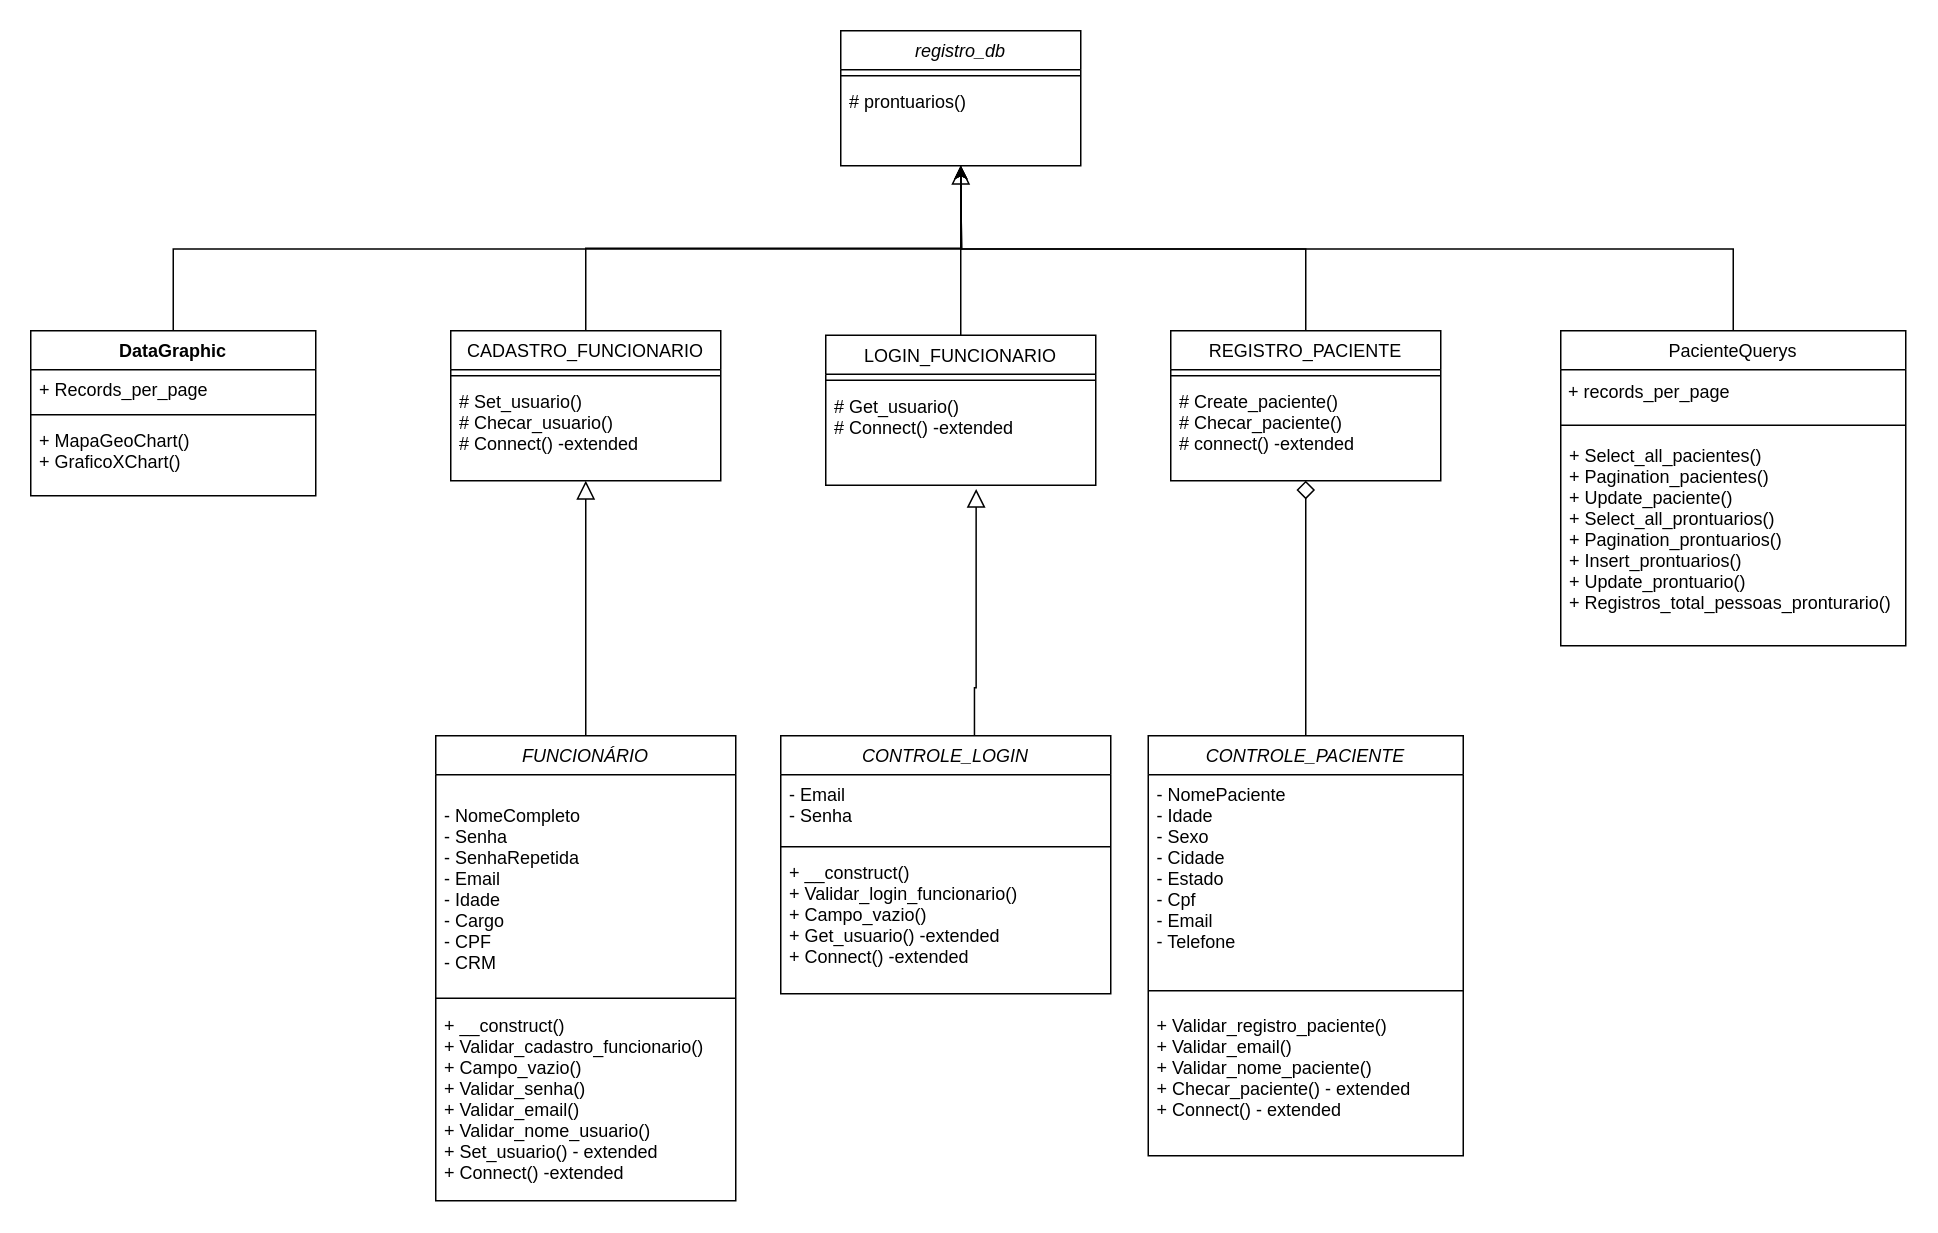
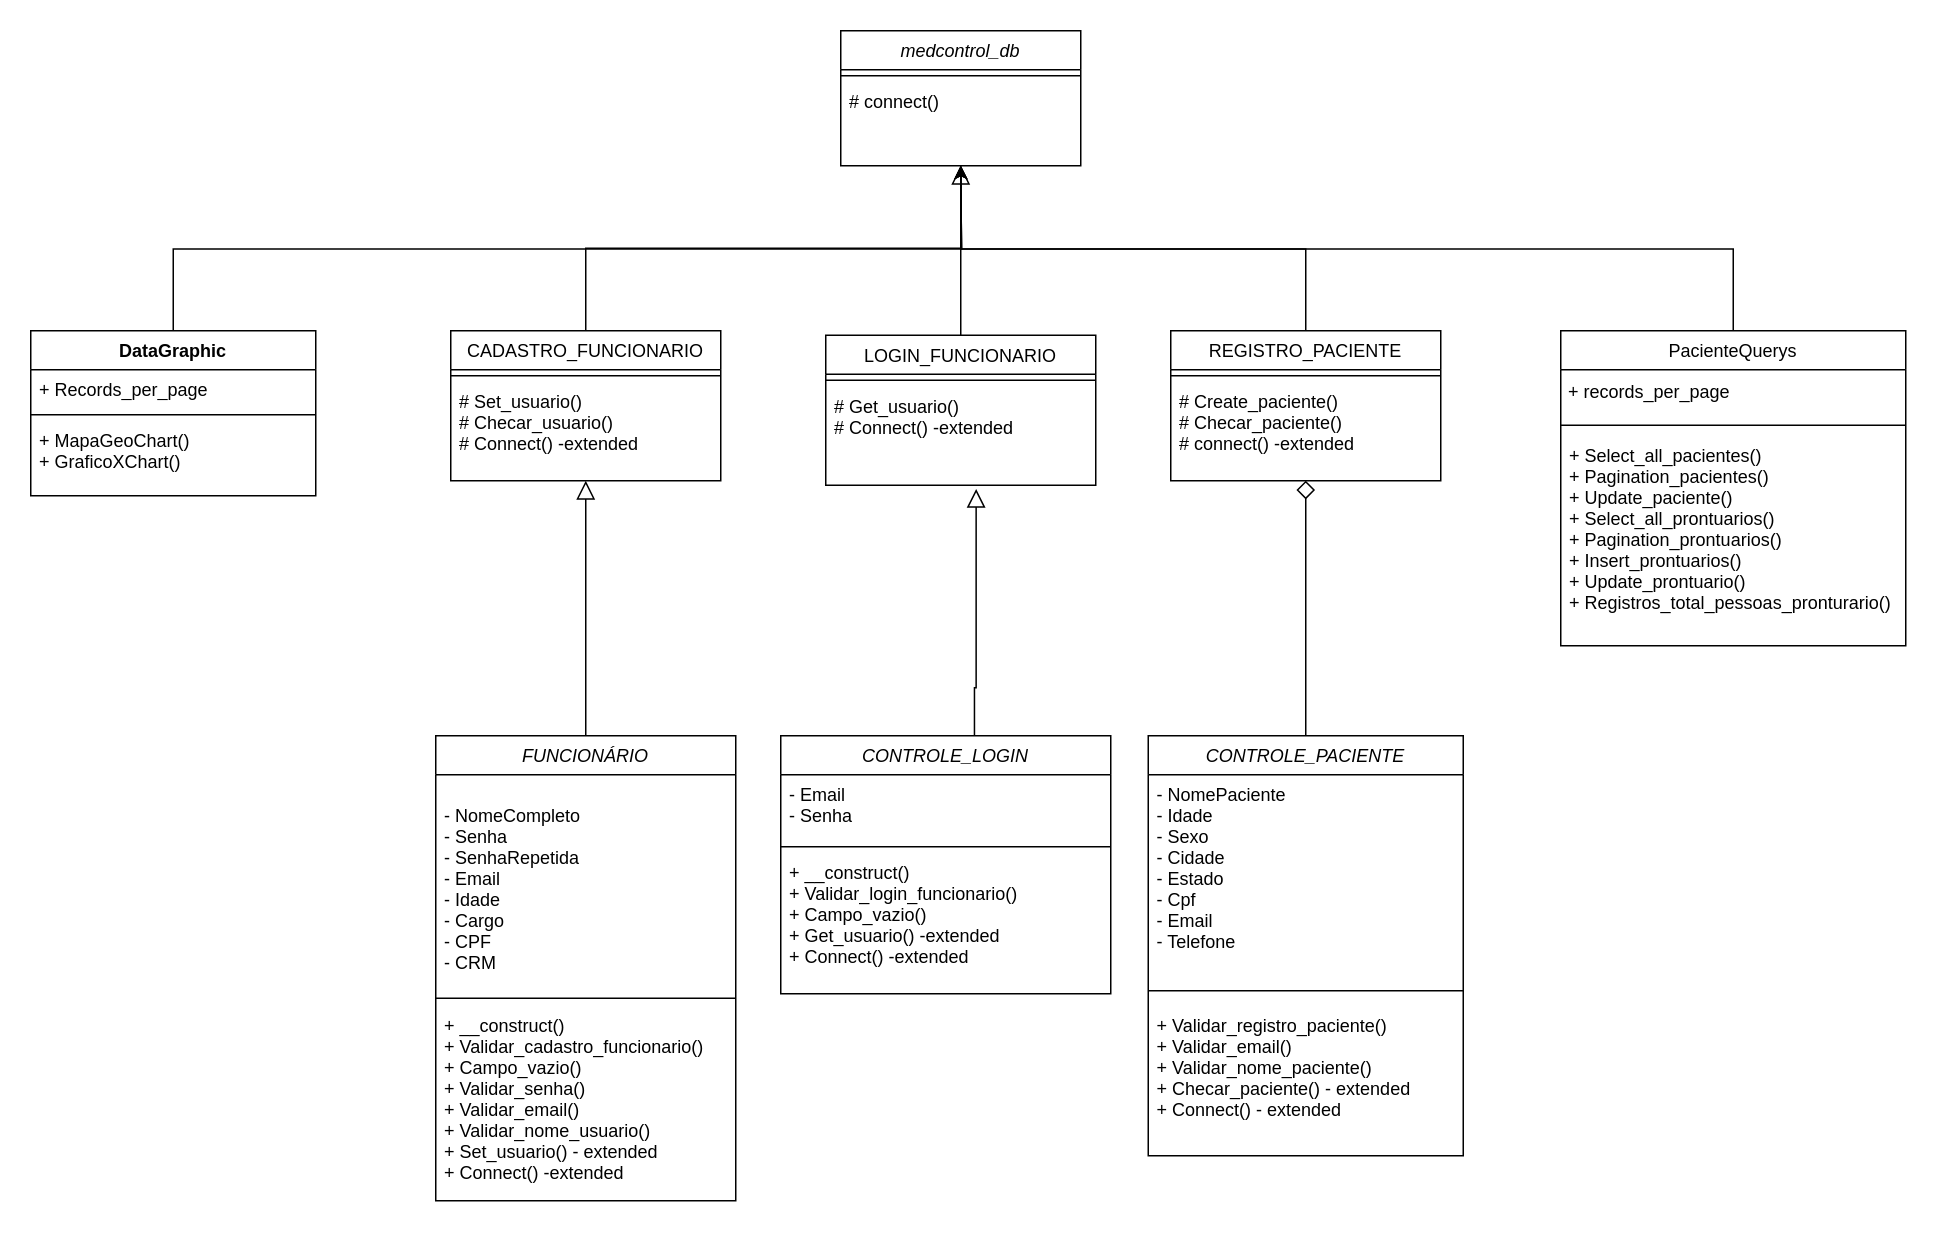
(960, 51) -> (960, 51)
(920, 102) -> (902, 102)
